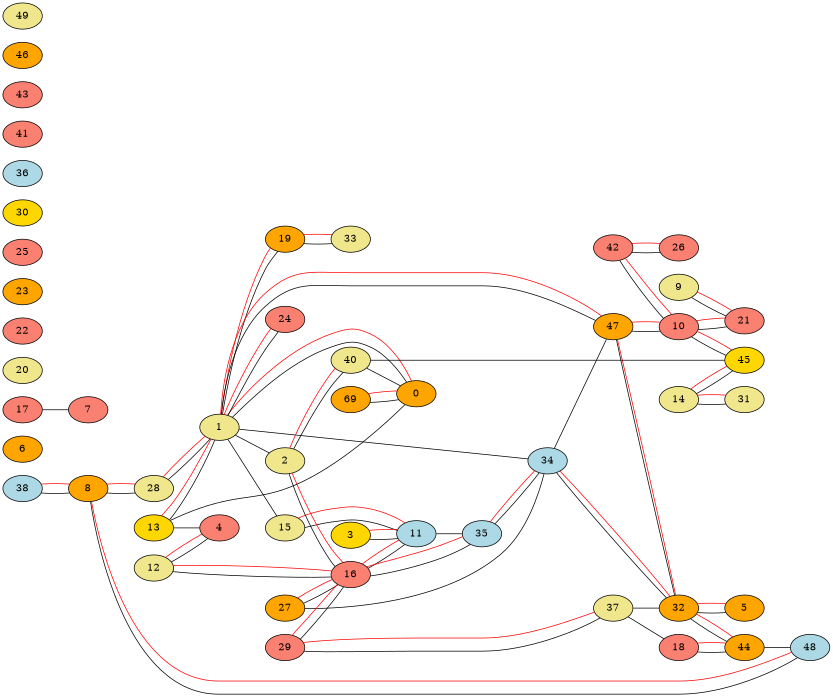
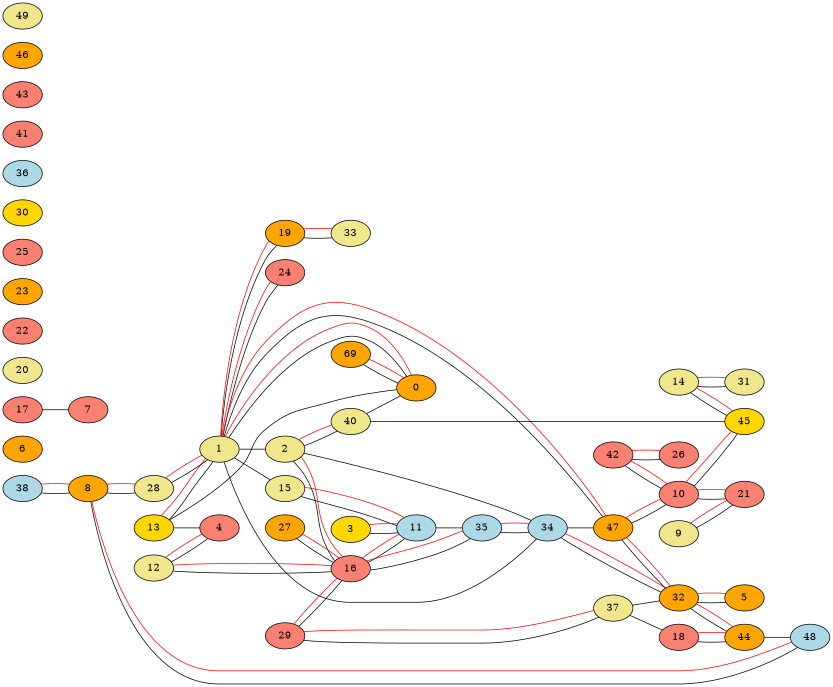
(452, 583) -> (419, 482)
